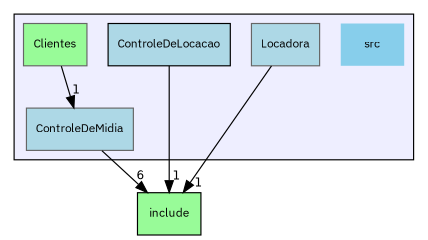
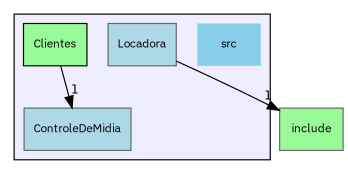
(55, 45) -> (55, 45)
(169, 45) -> none
(120, 168) -> none
(169, 214) -> (311, 129)
